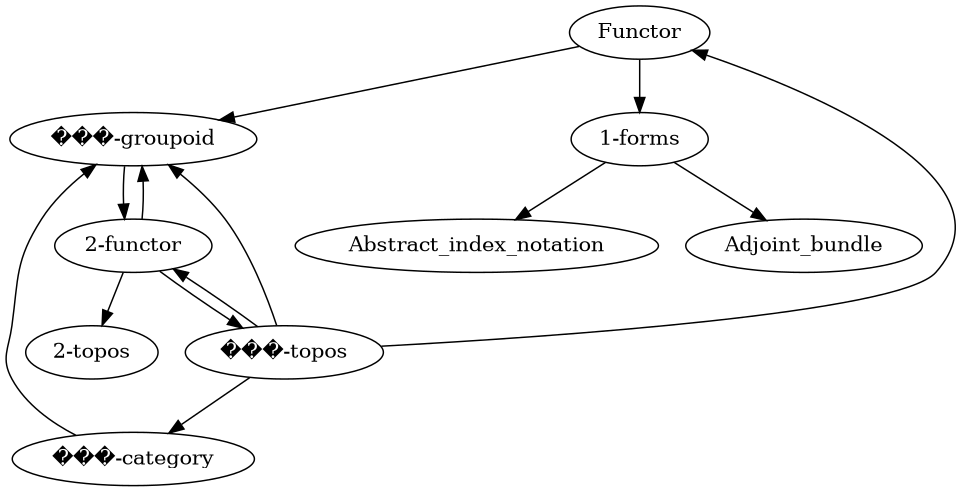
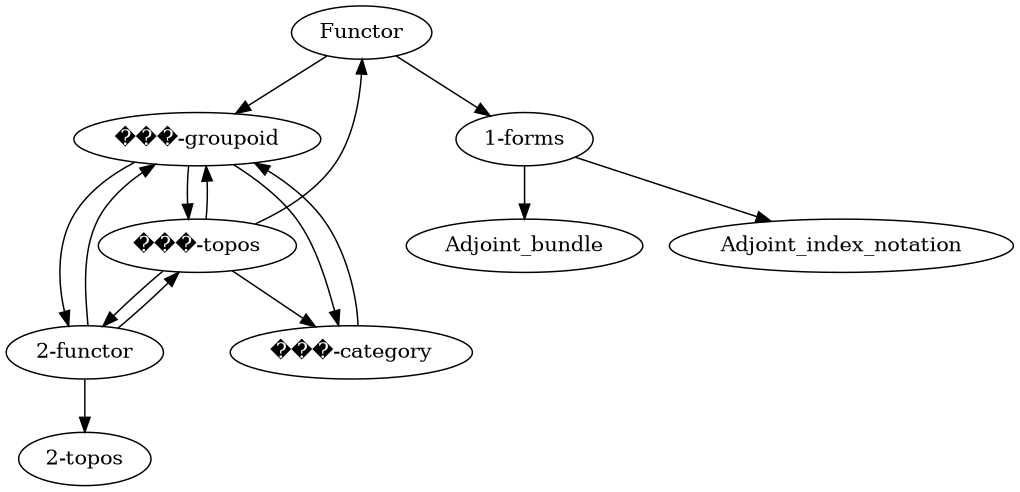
none -> (187, 185)
none -> (301, 226)
(477, 246) -> (841, 246)
